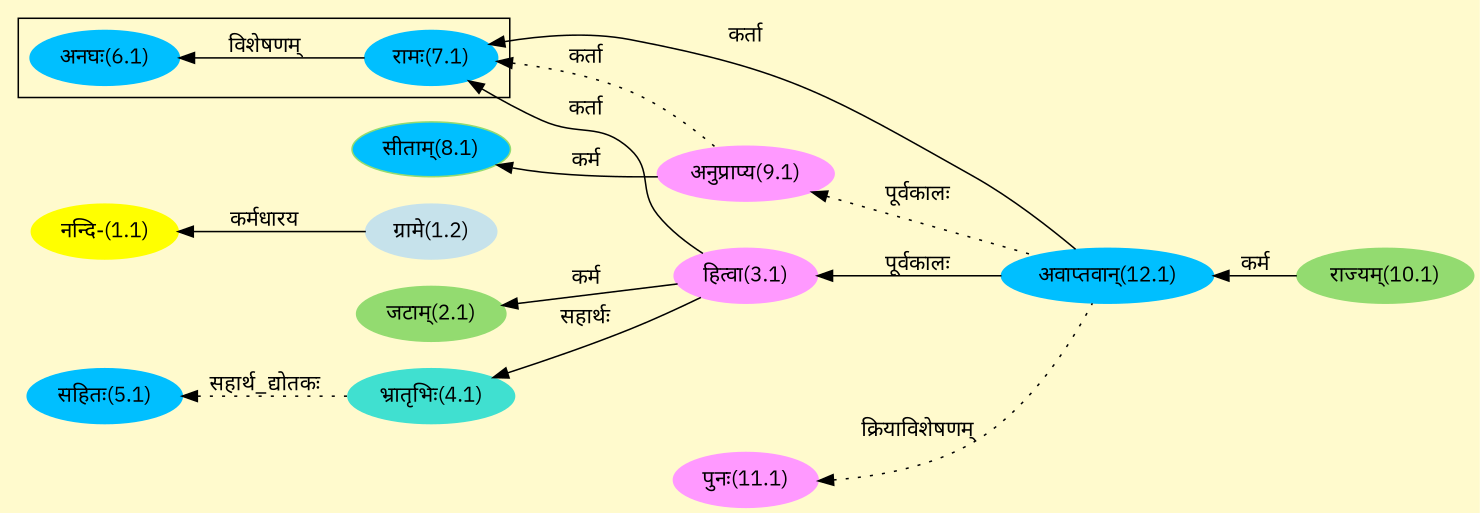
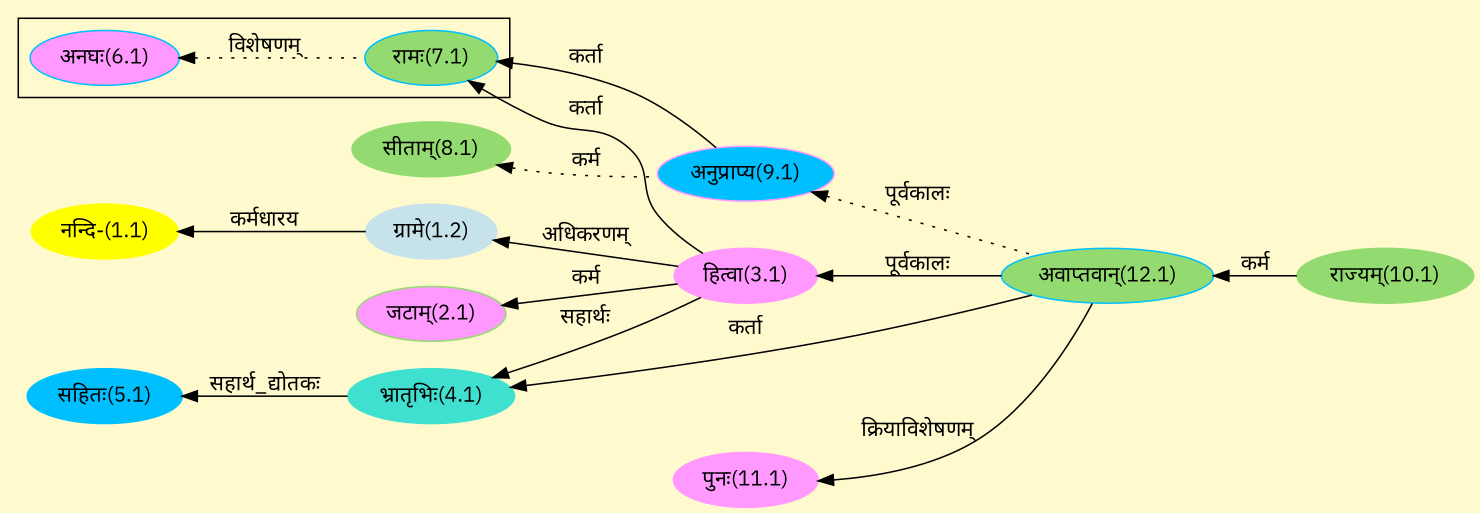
(105, 58) -> (105, 58)
(280, 58) -> (280, 58)
(431, 58) -> (431, 58)
(622, 88) -> (622, 88)
(809, 89) -> (781, 349)
(431, 149) -> (431, 149)
(746, 174) -> (746, 174)
(585, 175) -> (585, 175)
none -> (594, 254)
(1107, 276) -> (1107, 276)
(431, 314) -> (431, 314)
(273, 396) -> (273, 396)
(990, 431) -> (990, 431)
